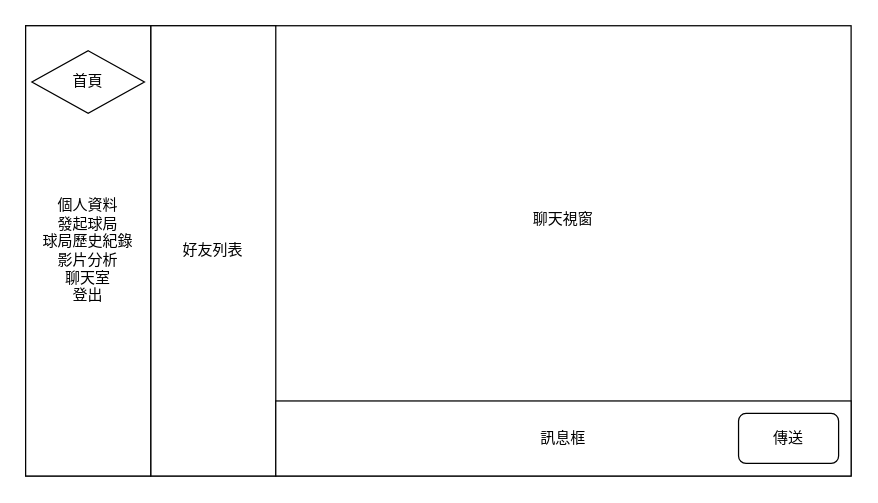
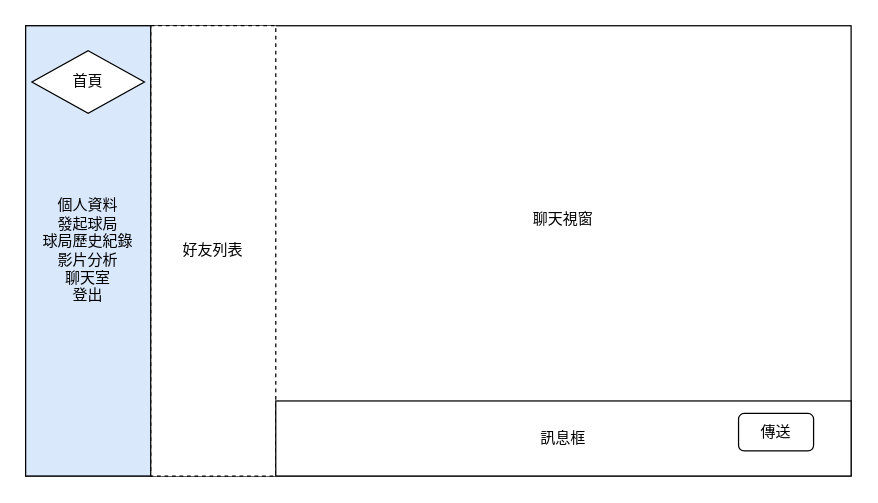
(88, 251) -> (88, 251)
(213, 251) -> (213, 251)
(788, 438) -> (776, 432)
